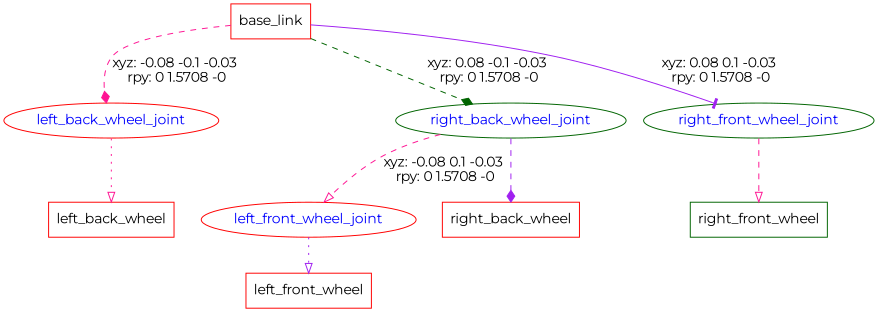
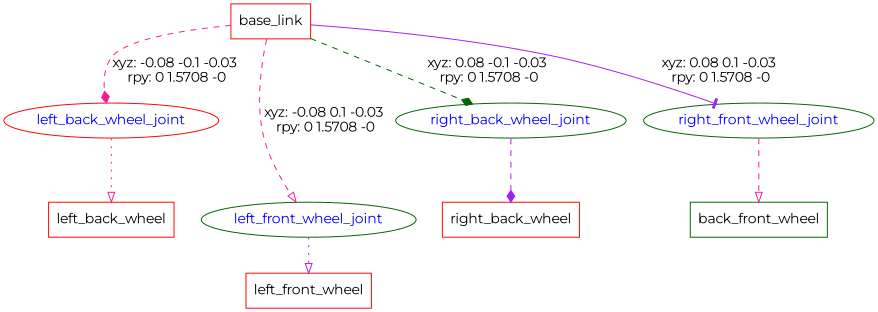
(381, 157) -> (261, 119)
(309, 220) -> (309, 220)
(759, 220) -> (759, 220)
